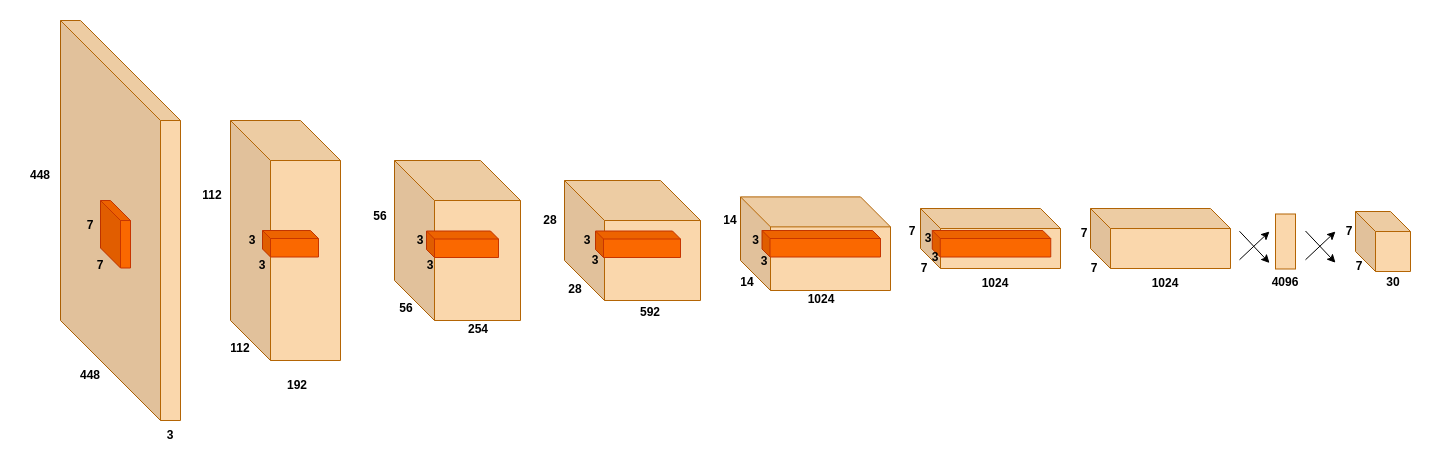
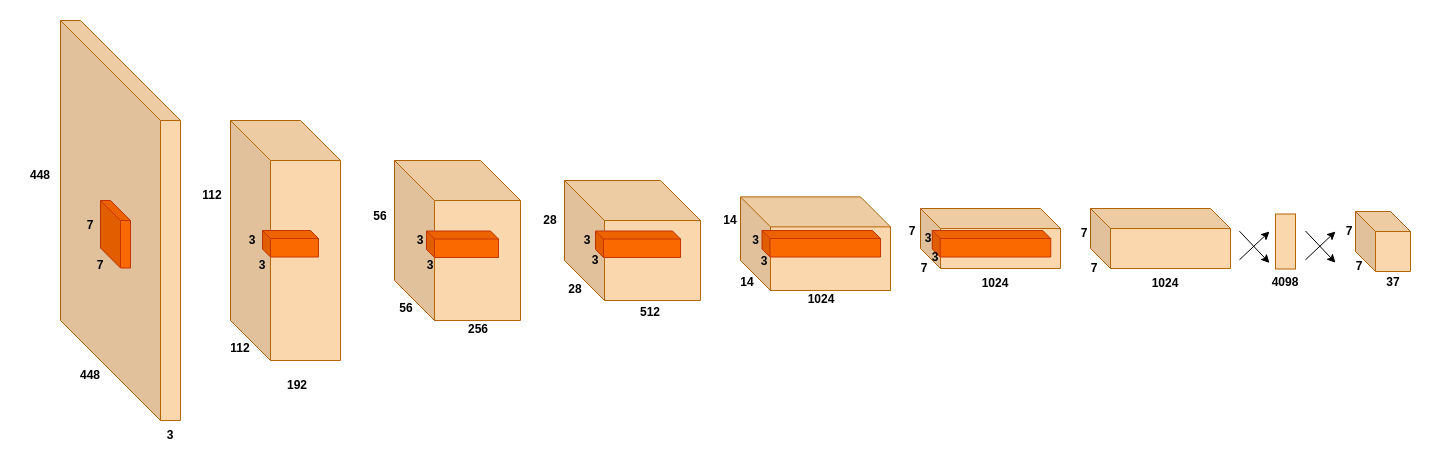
(1286, 283) -> (1286, 283)
(1394, 283) -> (1394, 283)
(651, 313) -> (651, 313)
(479, 330) -> (479, 330)
